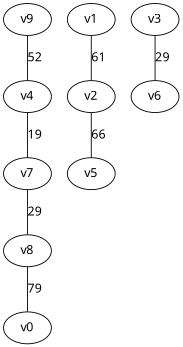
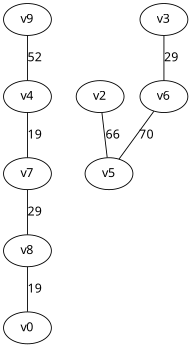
(91, 19) -> none
none -> (136, 135)
(35, 289) -> (35, 289)
